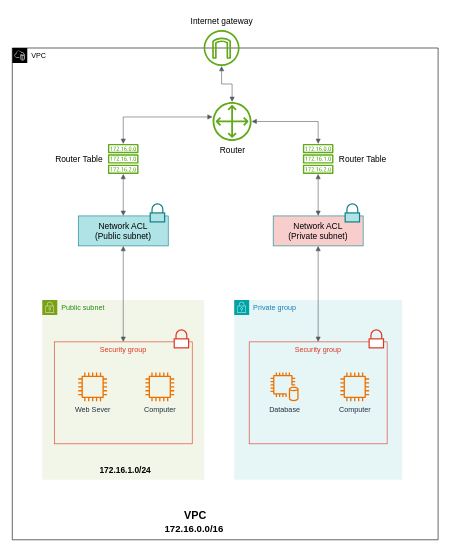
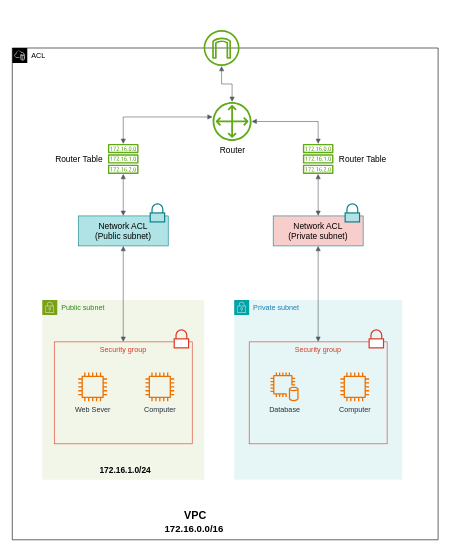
(222, 21) -> none
(38, 56) -> (38, 56)
(278, 308) -> (280, 308)
